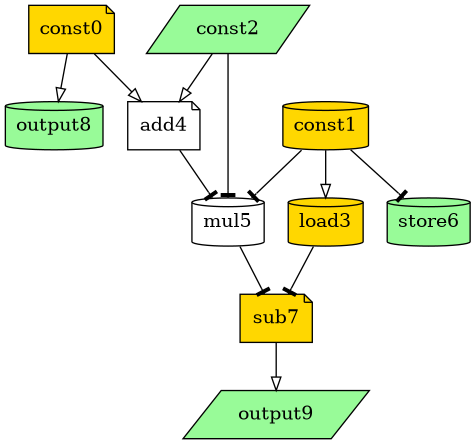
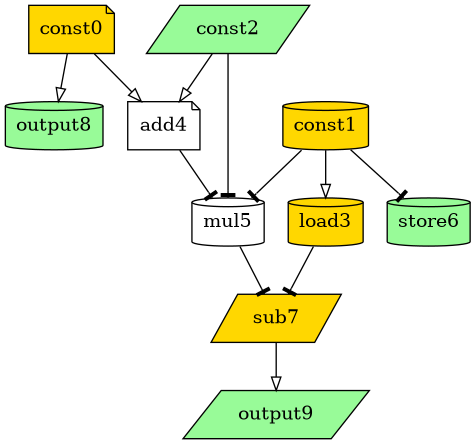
(276, 318) -> (276, 318)
